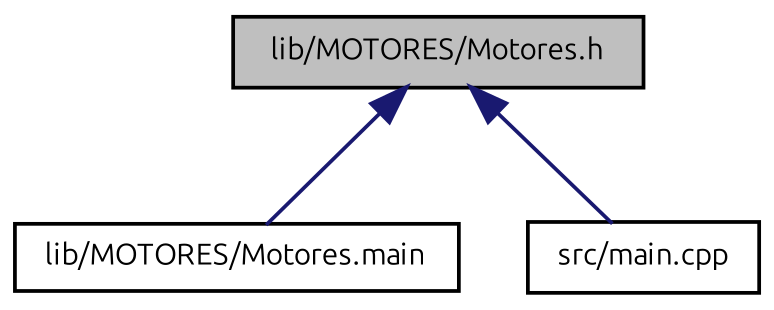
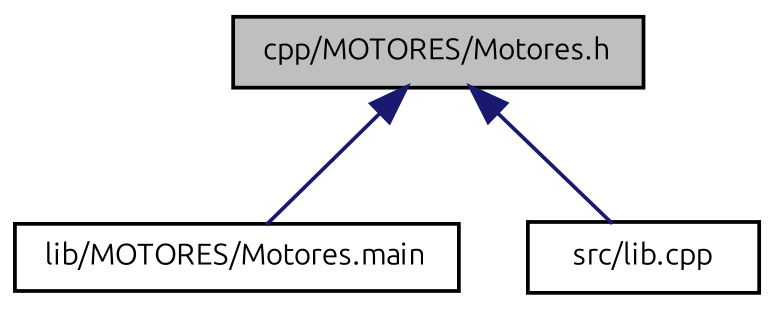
(438, 52) -> (438, 52)
(644, 257) -> (644, 257)
